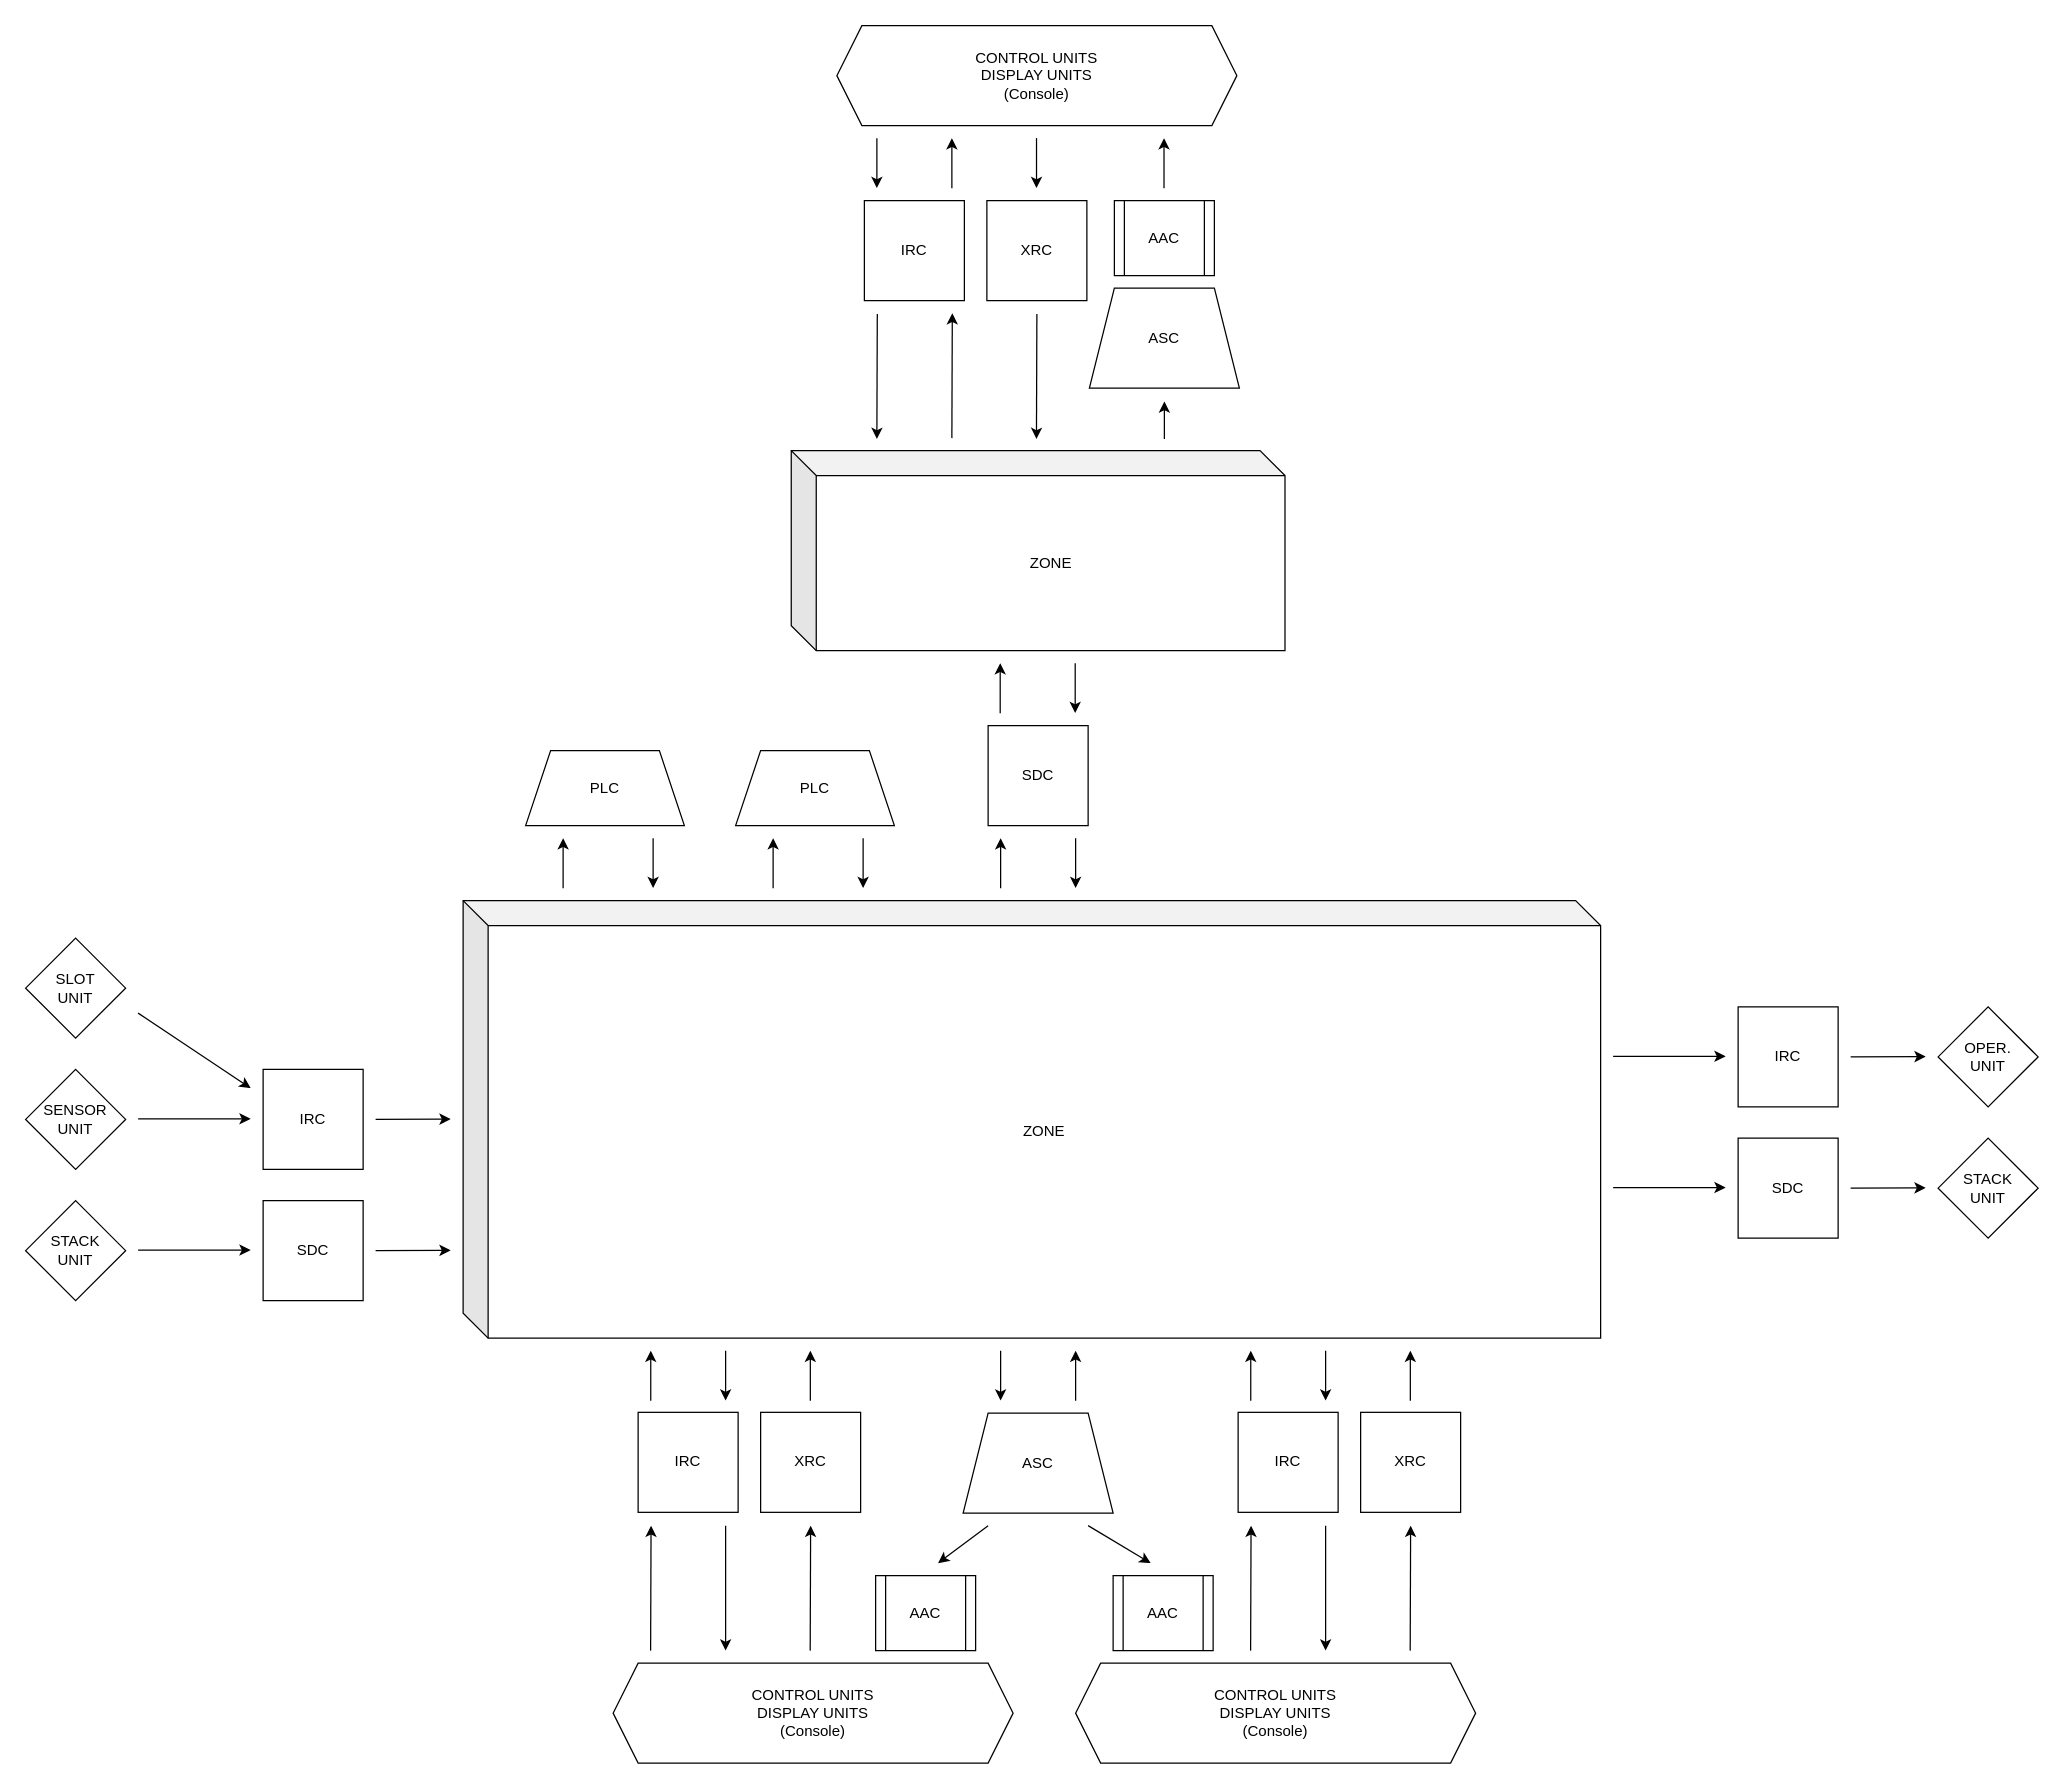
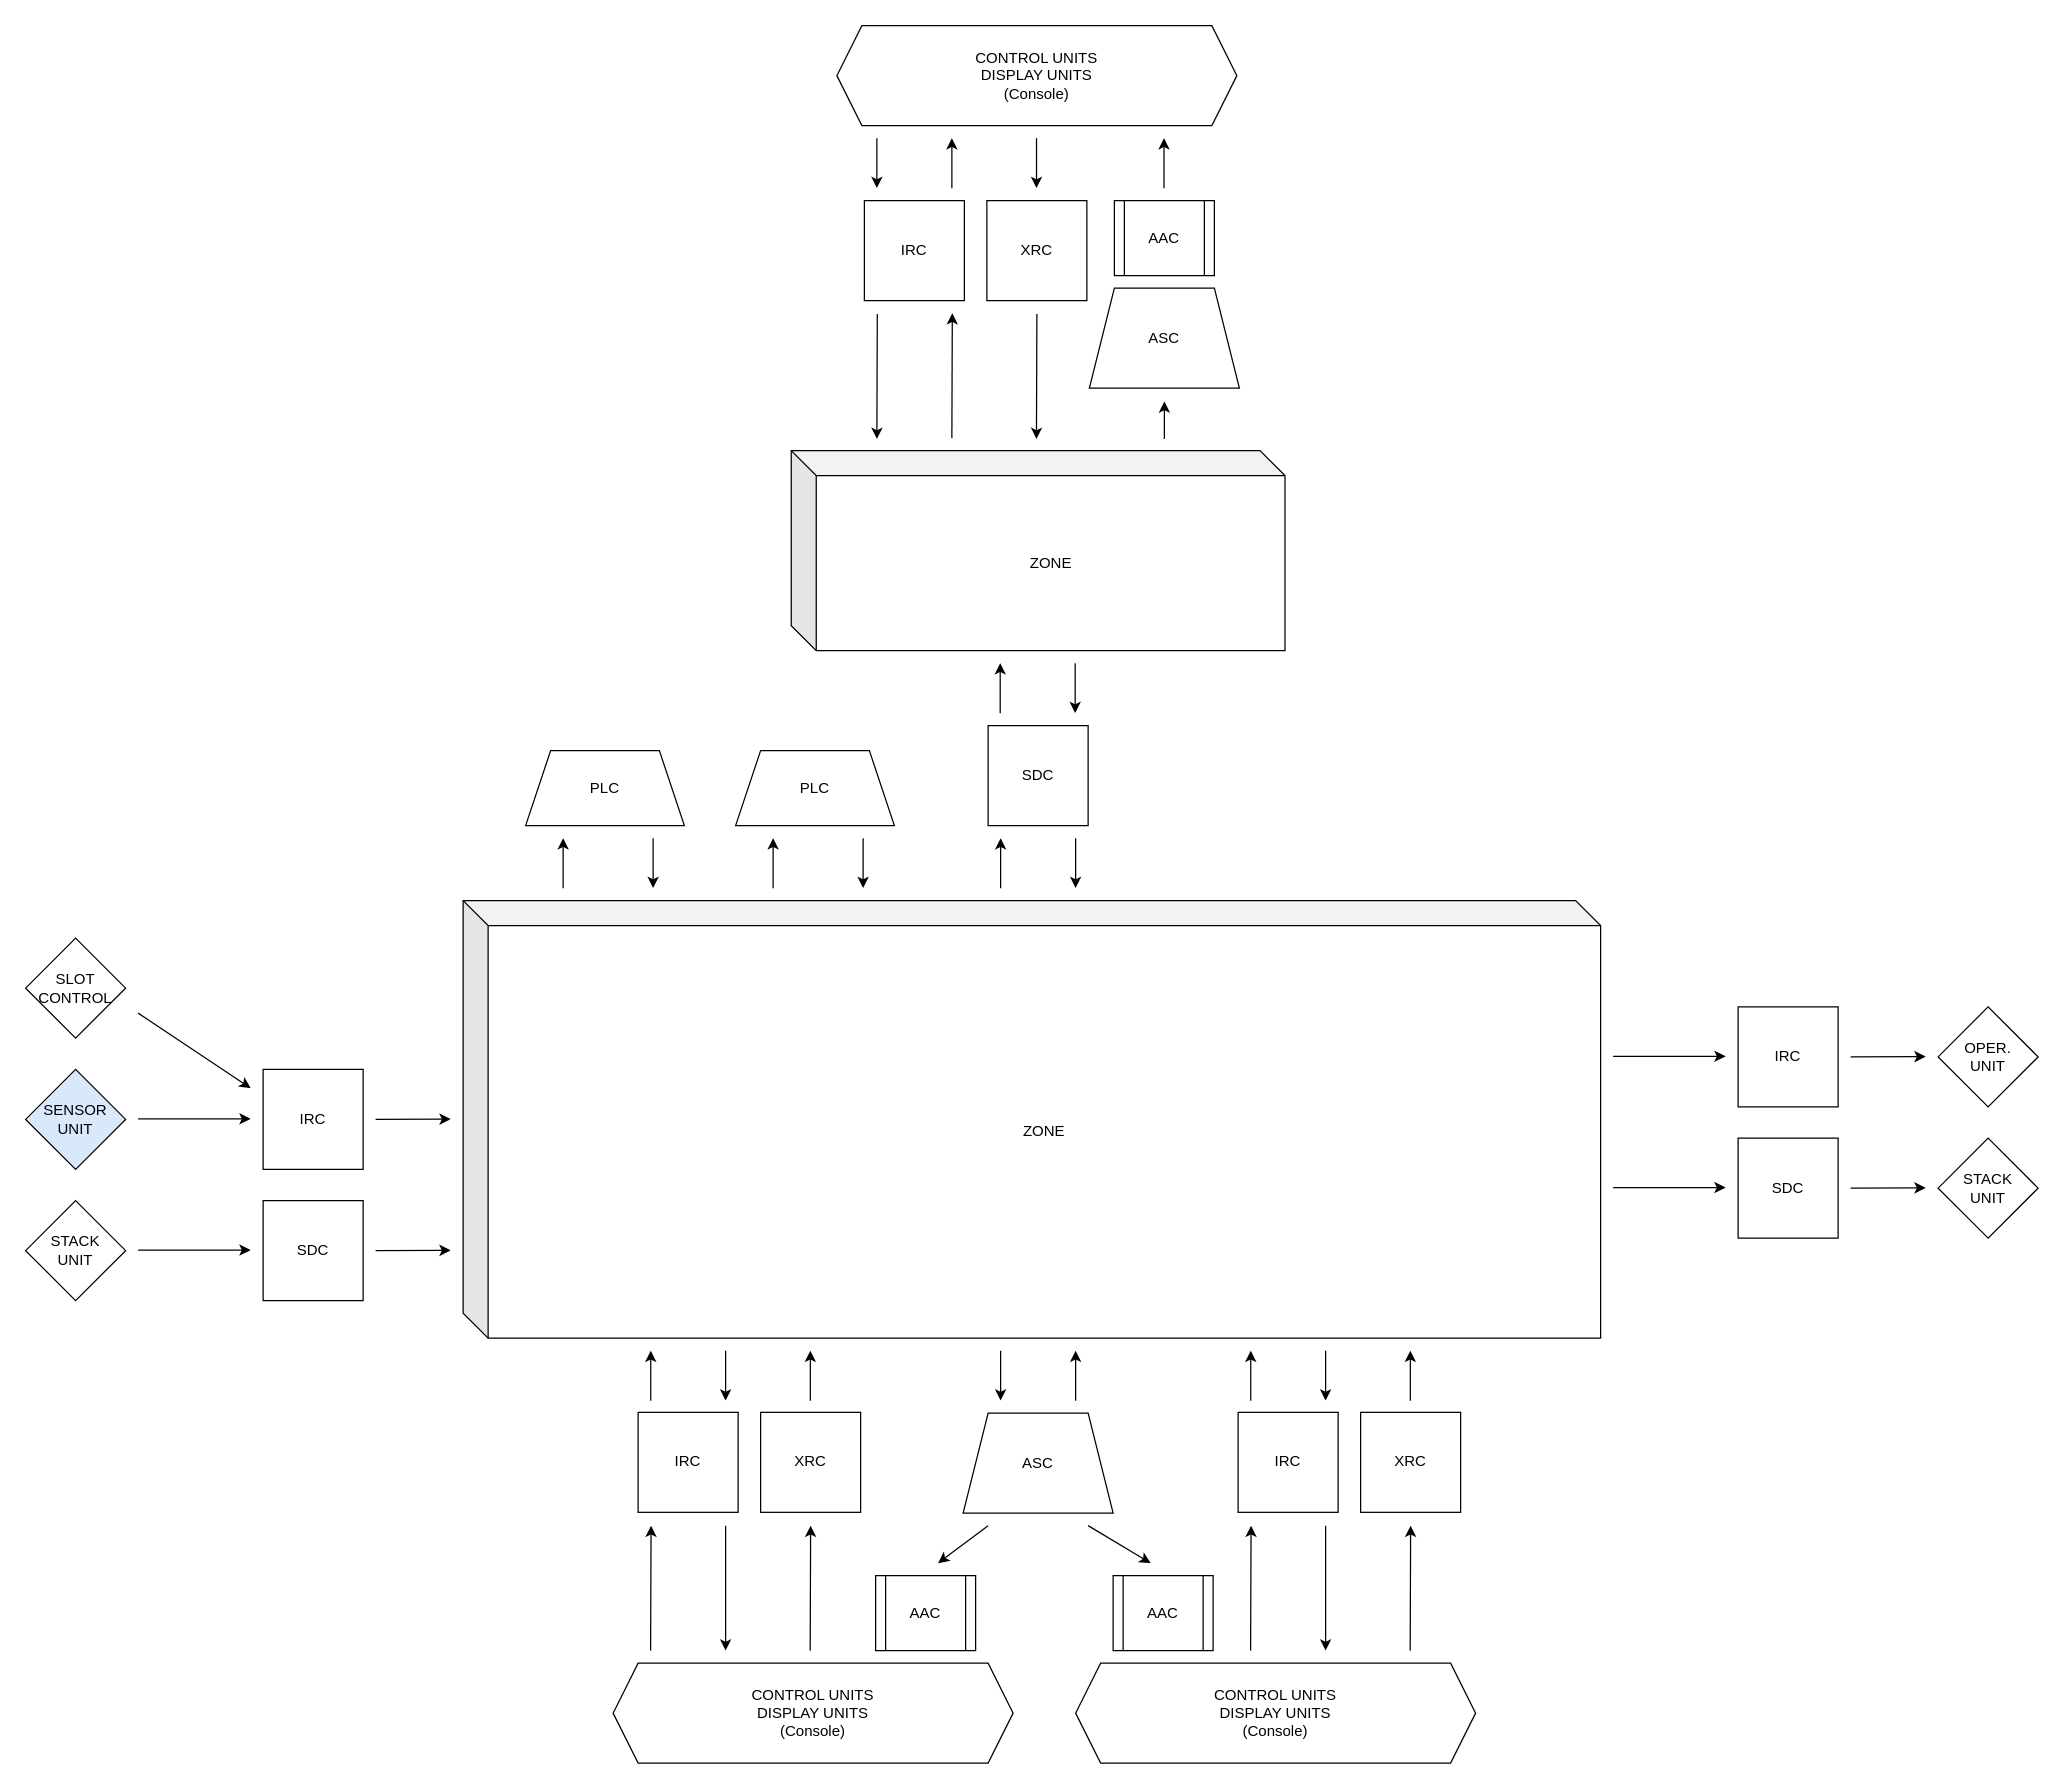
(76, 988) -> (76, 988)
(76, 1119) -> (76, 1119)
